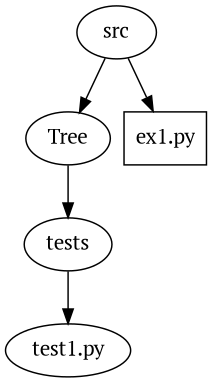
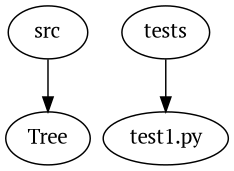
(165, 138) -> none
(68, 184) -> none
